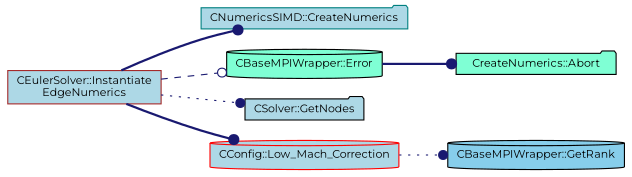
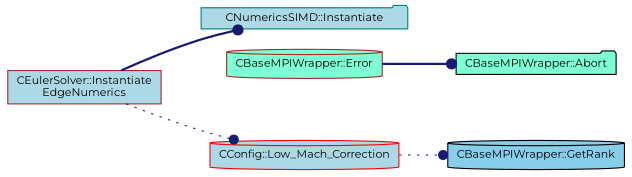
(304, 18) -> (304, 18)
(304, 64) -> (304, 64)
(536, 64) -> (536, 64)
(189, 76) -> none
(304, 109) -> none
(177, 123) -> (177, 123)
